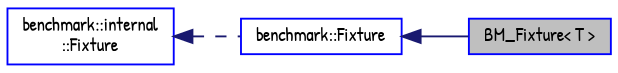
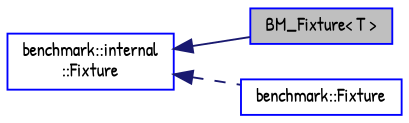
(445, 36) -> (221, 41)
